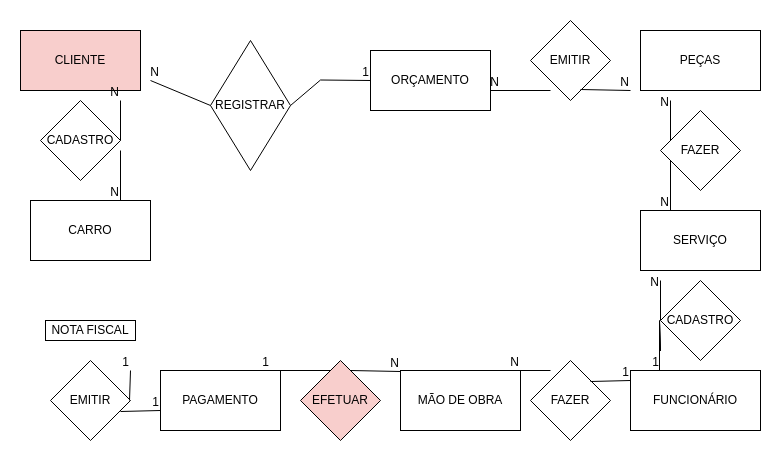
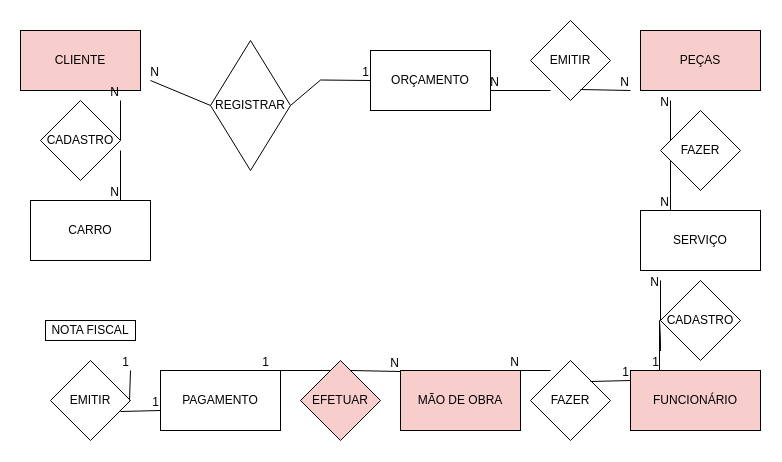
(701, 61) -> (701, 61)
(461, 401) -> (461, 401)
(696, 401) -> (696, 401)
